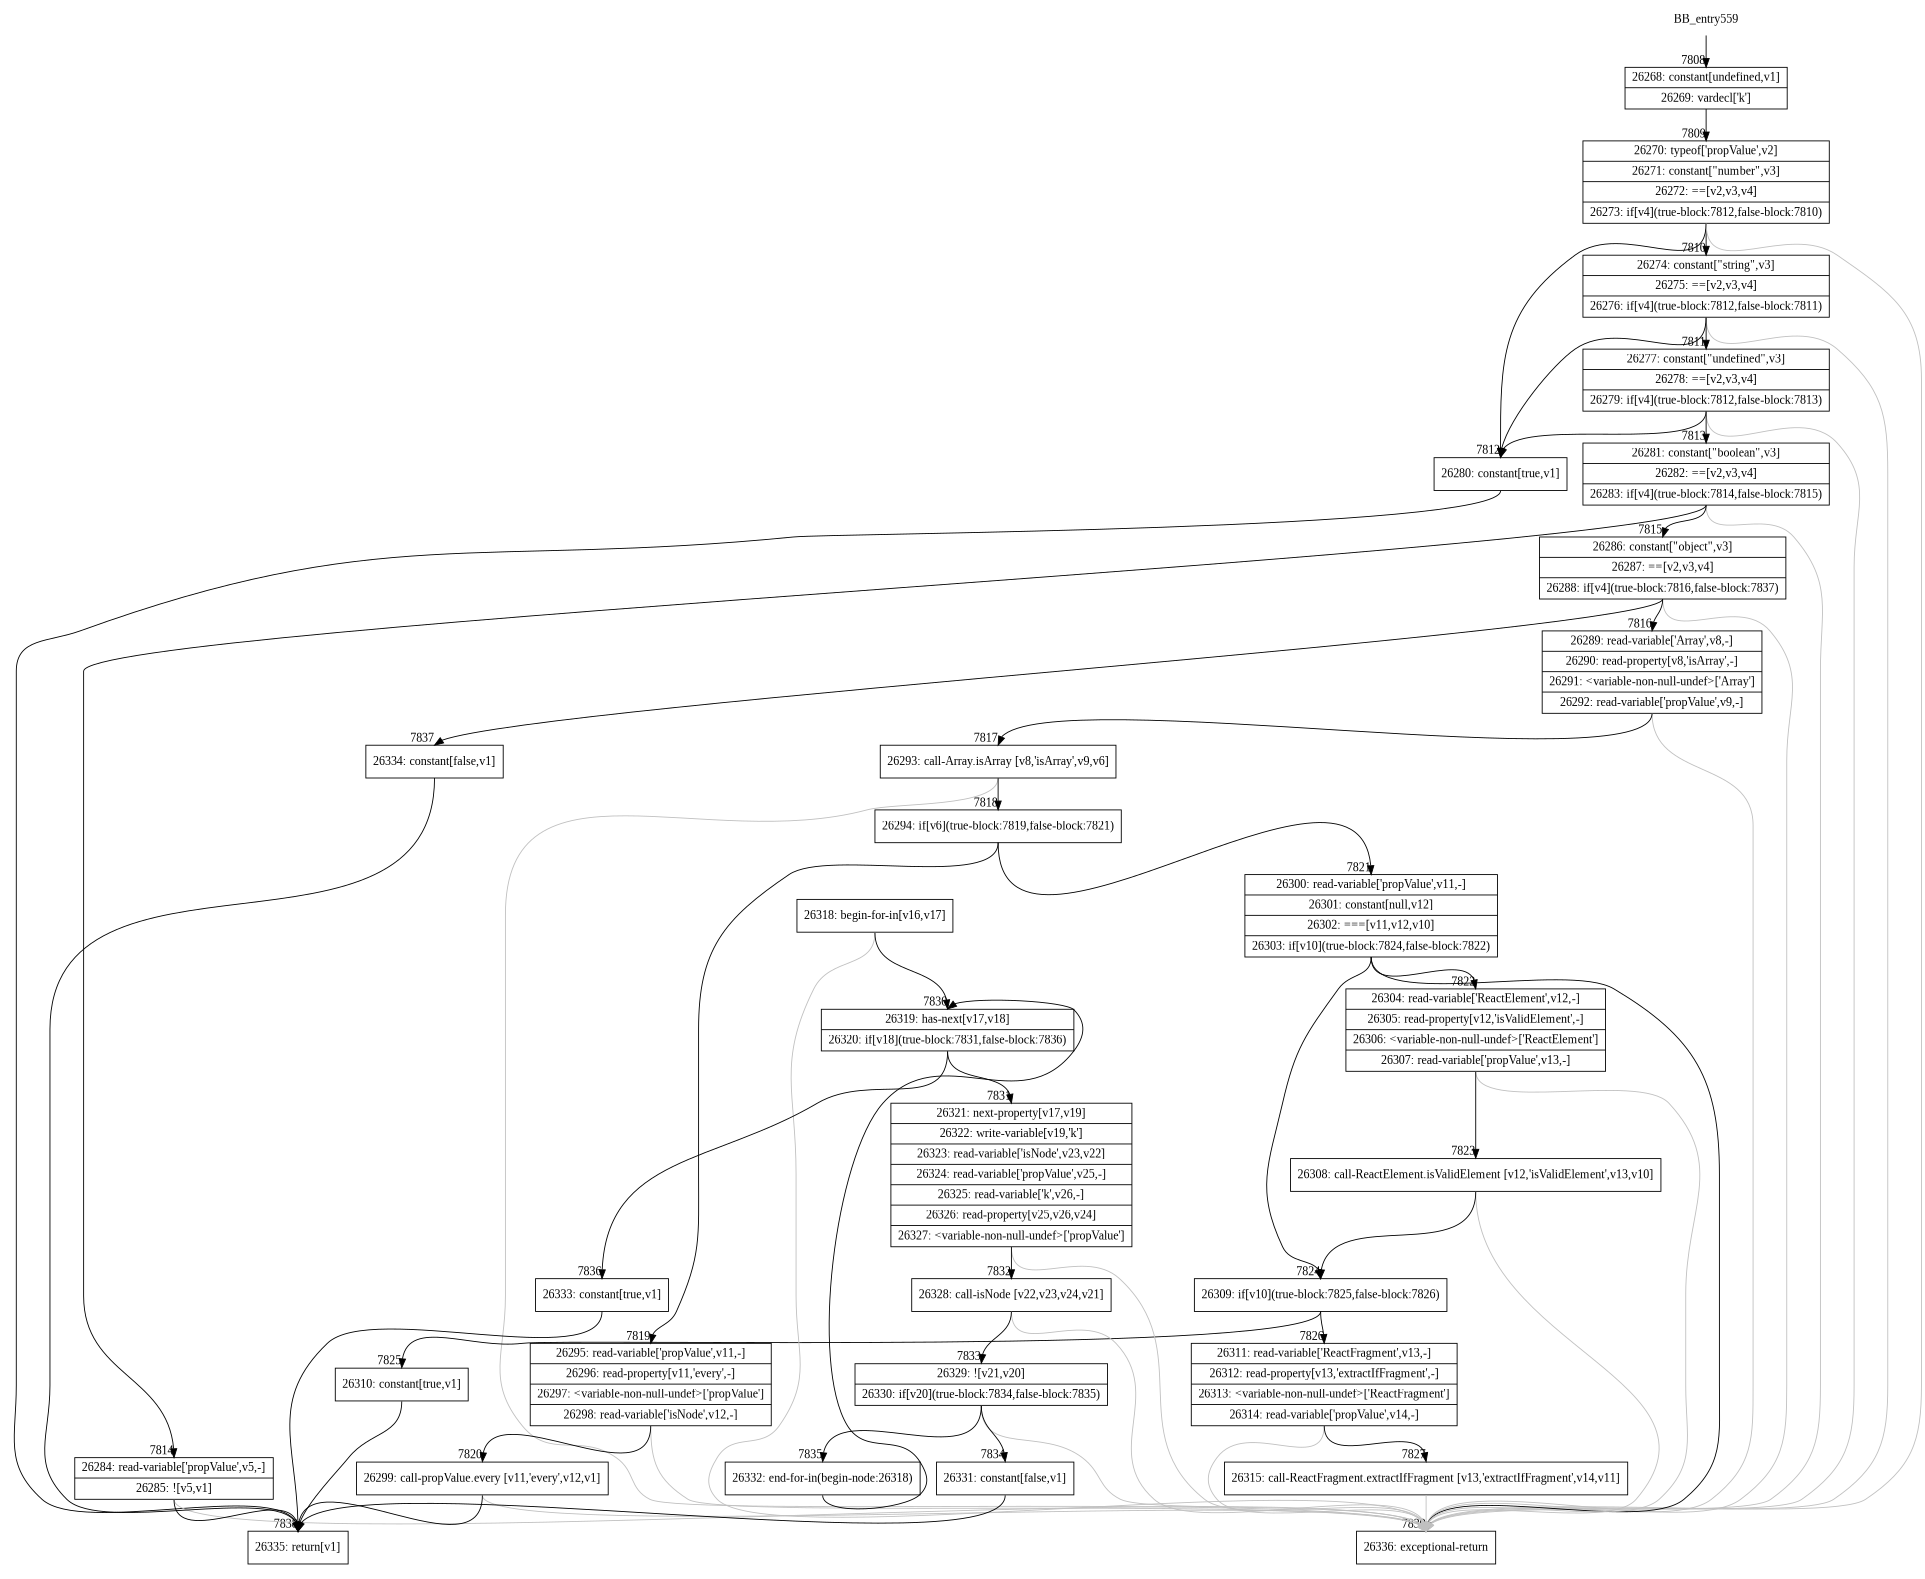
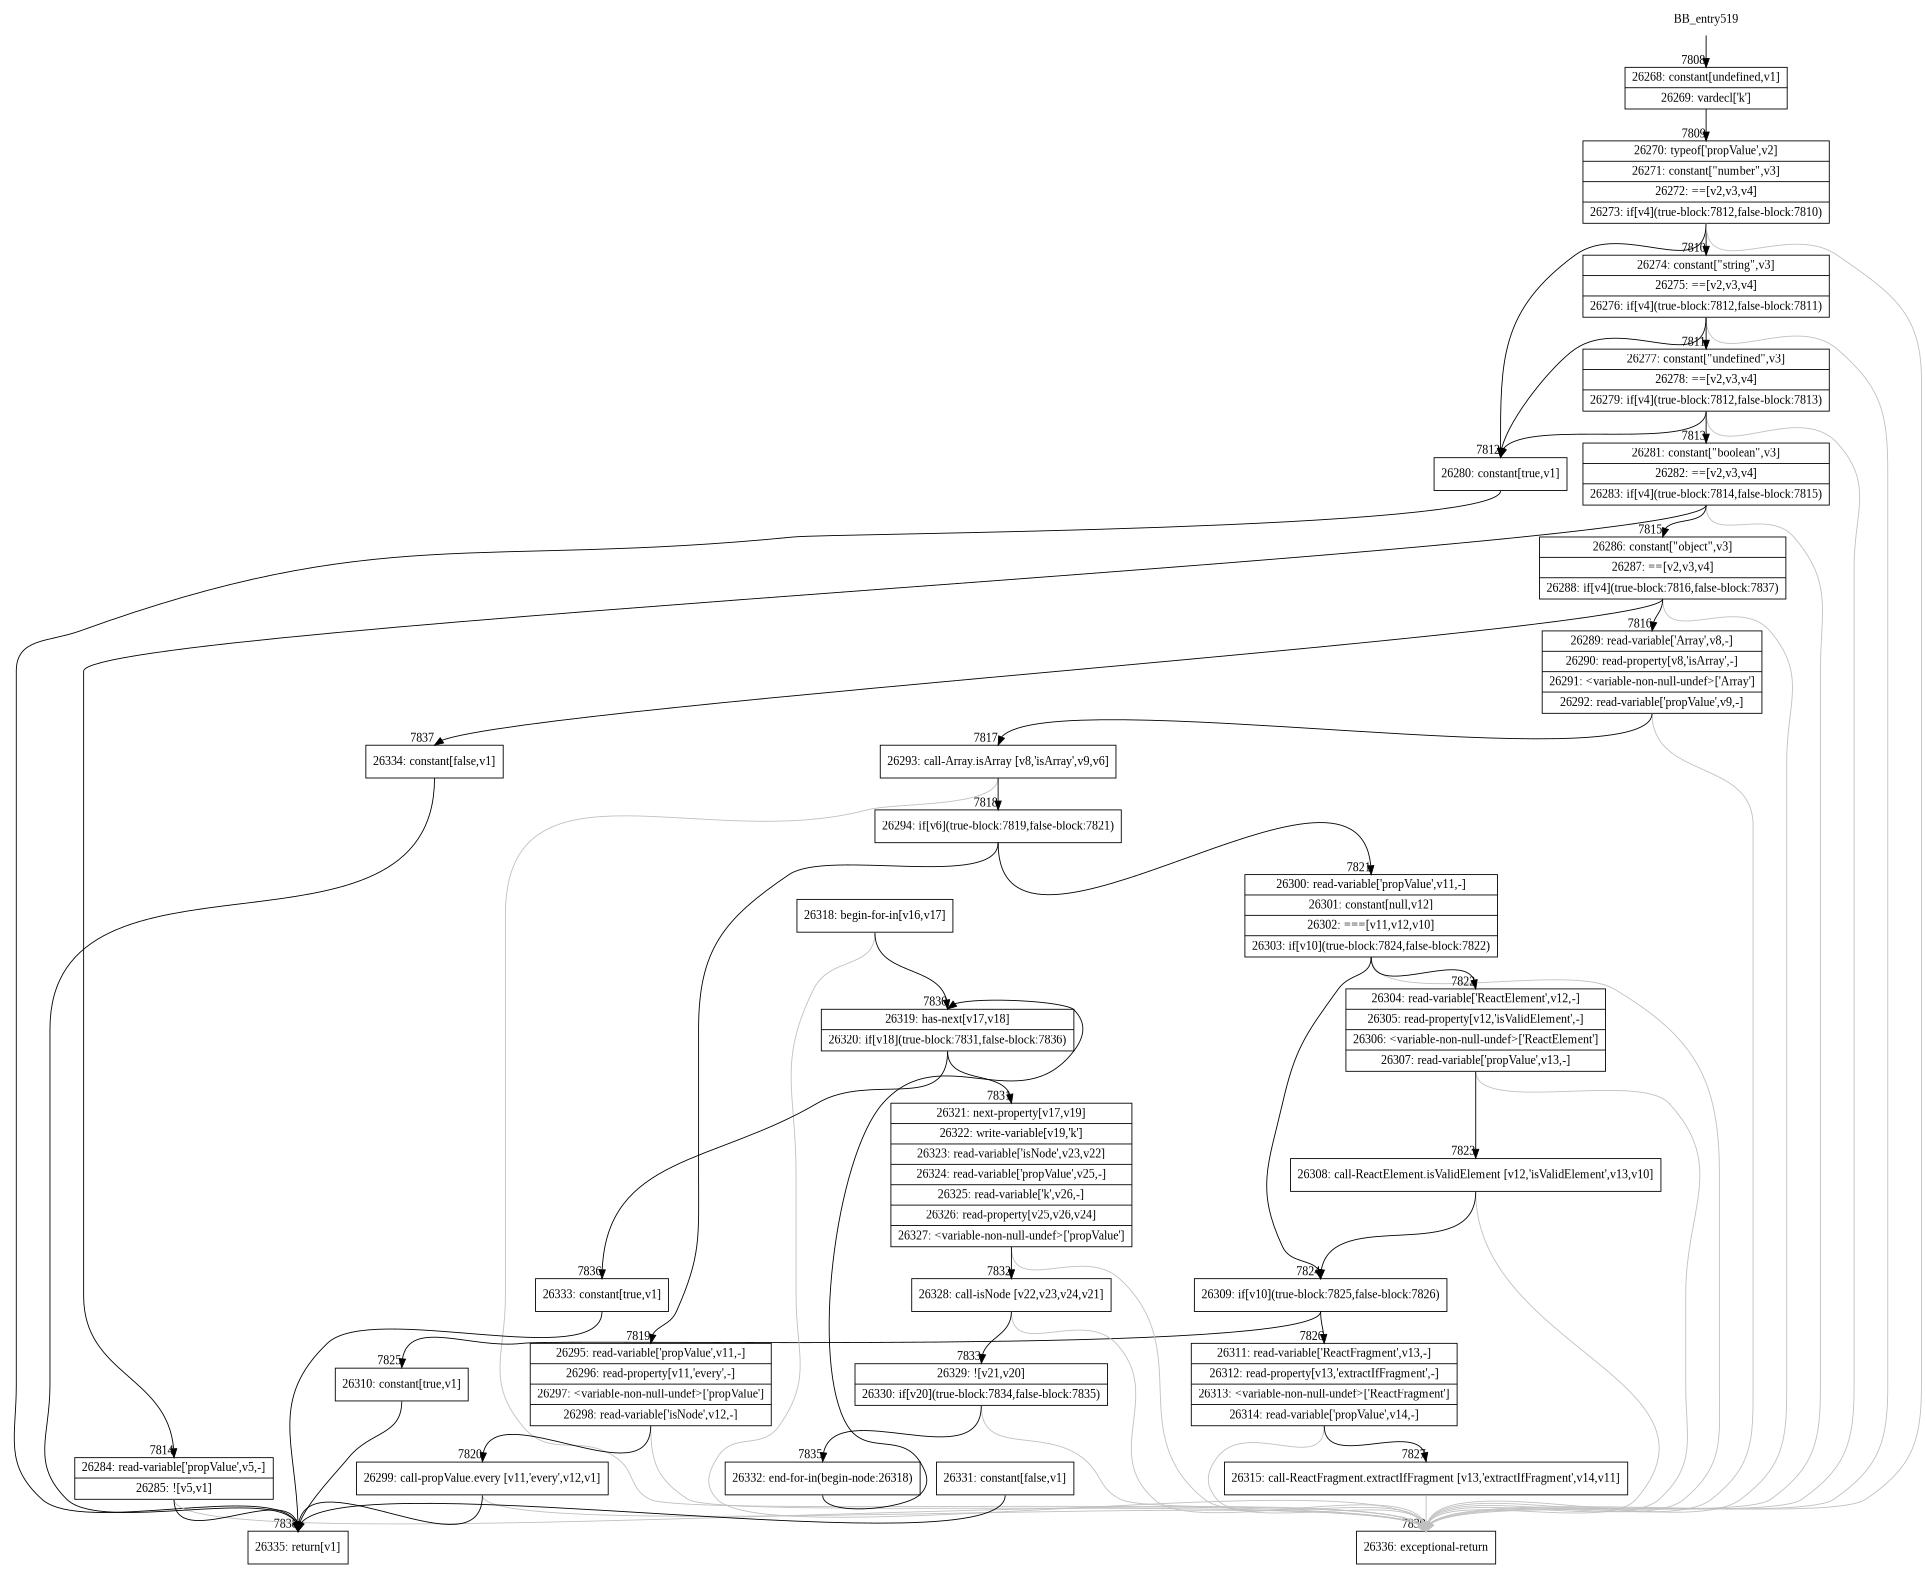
(1706, 19) -> (1706, 19)
(1719, 1233) -> (1719, 1233)
(999, 1441) -> none
